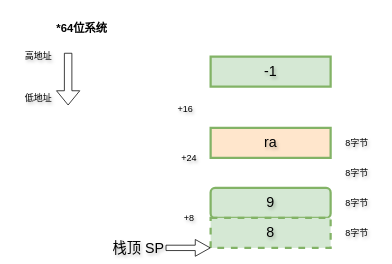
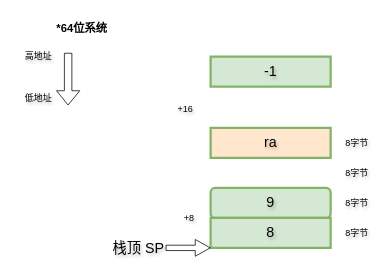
(189, 158) -> none
(270, 233) -> (270, 233)
